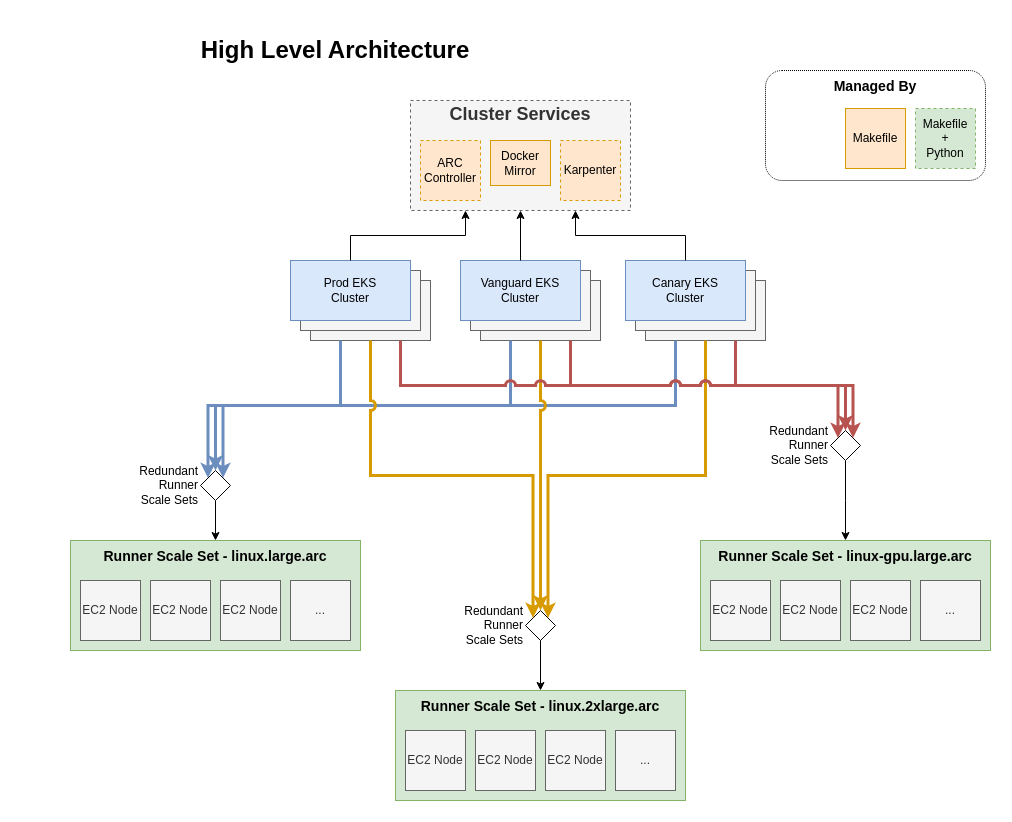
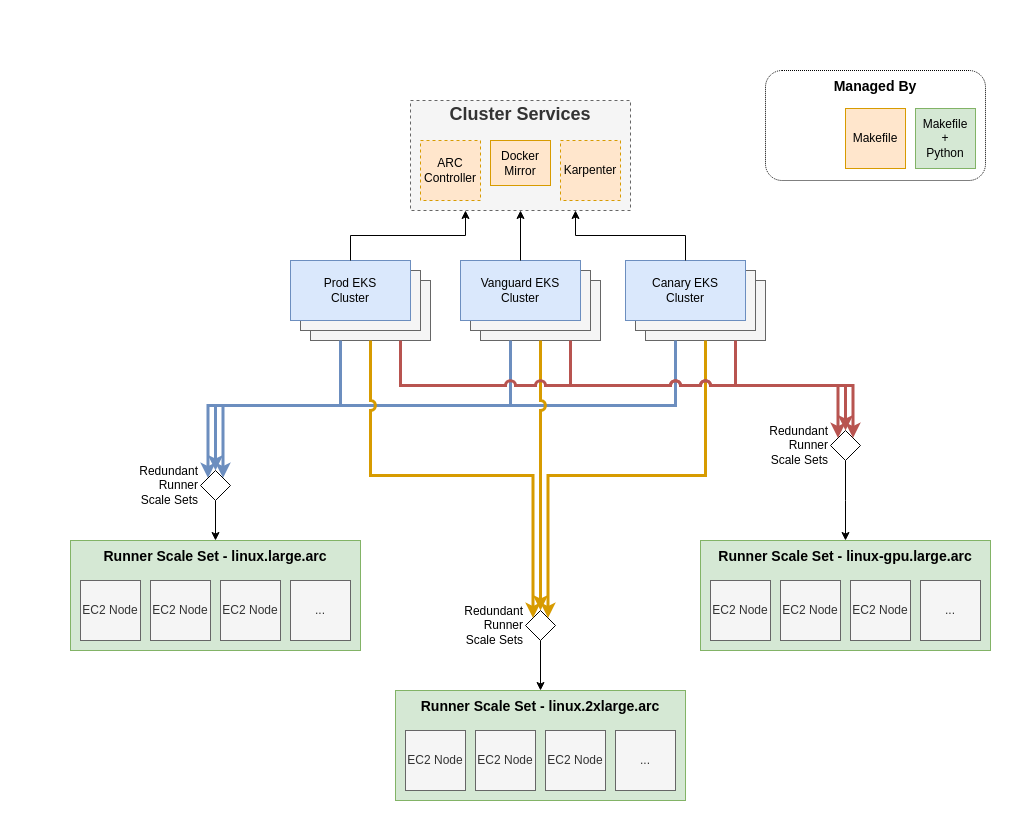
(336, 51) -> none
(946, 139) -> (946, 139)
